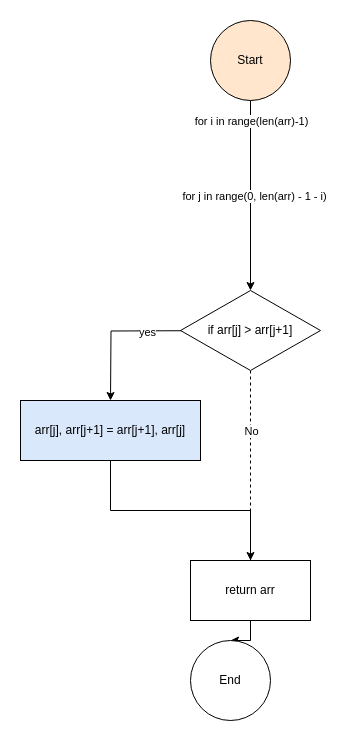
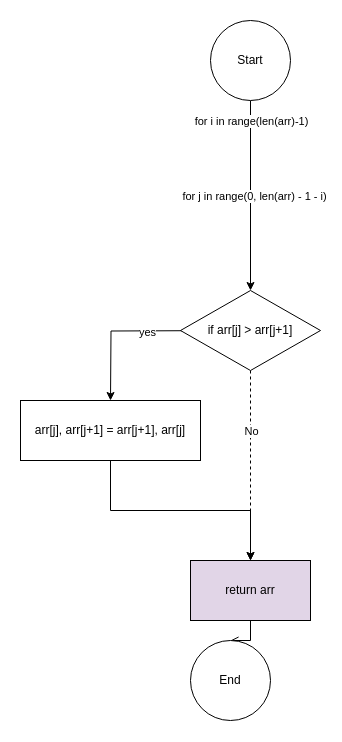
(251, 61) -> (251, 61)
(111, 431) -> (111, 431)
(251, 558) -> (111, 461)
(251, 591) -> (251, 591)
(238, 641) -> (236, 641)
